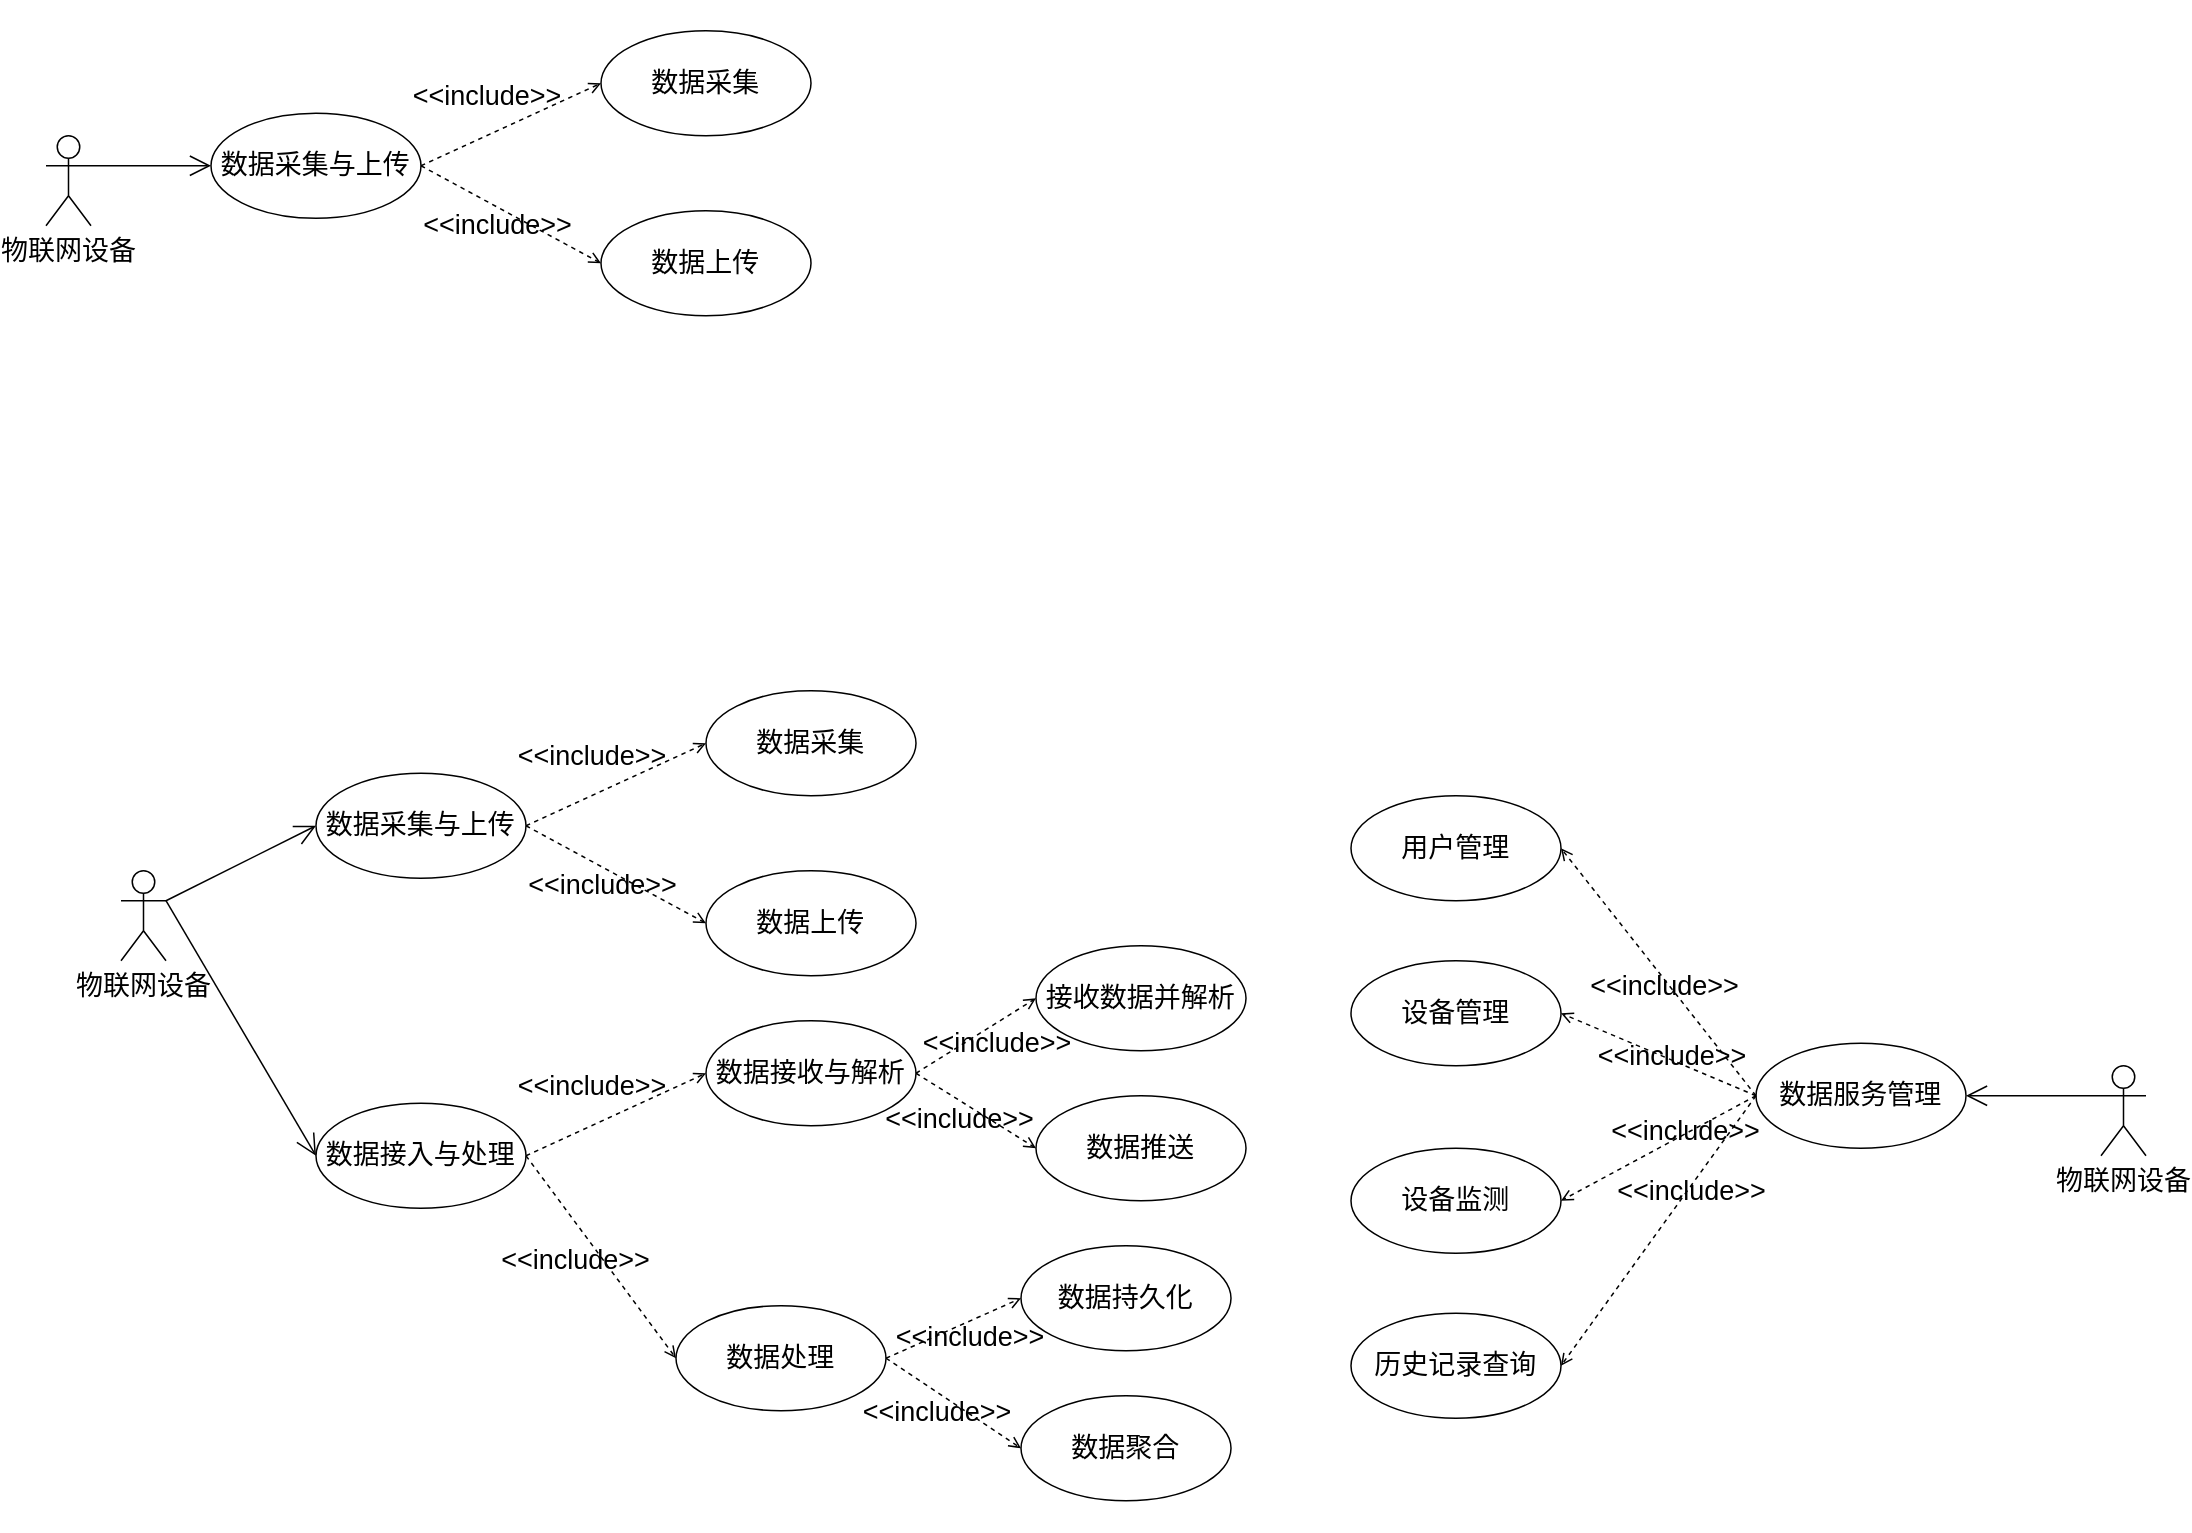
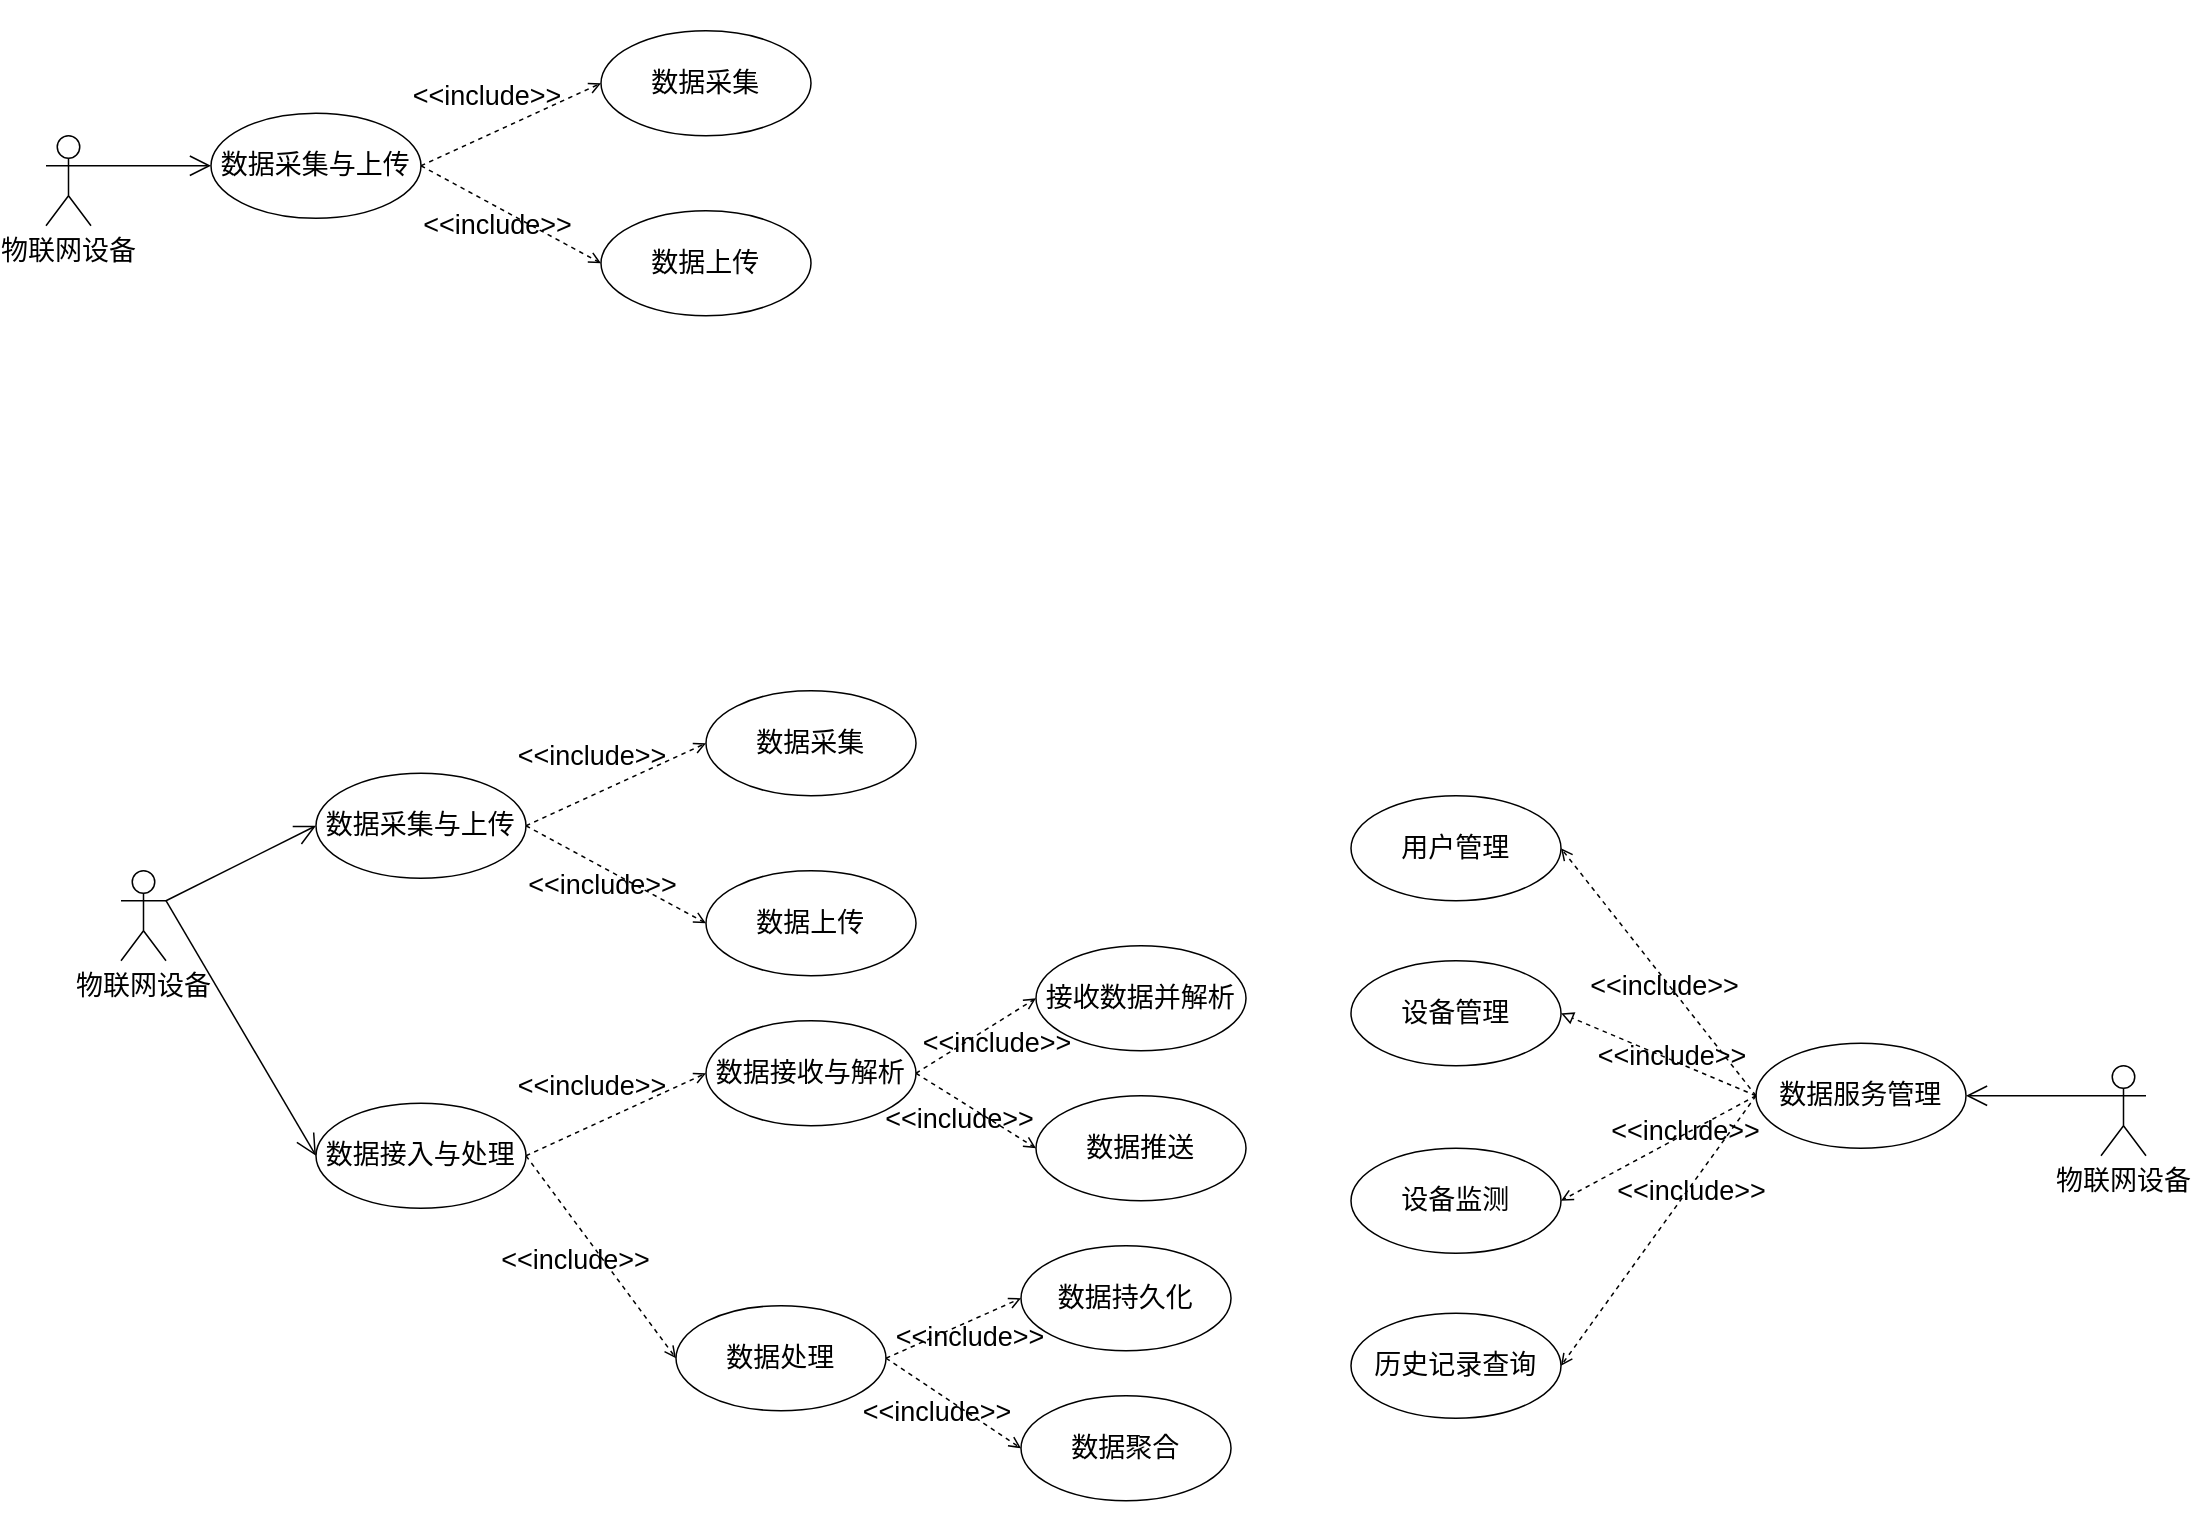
(1570, 1017) -> (1573, 1018)
